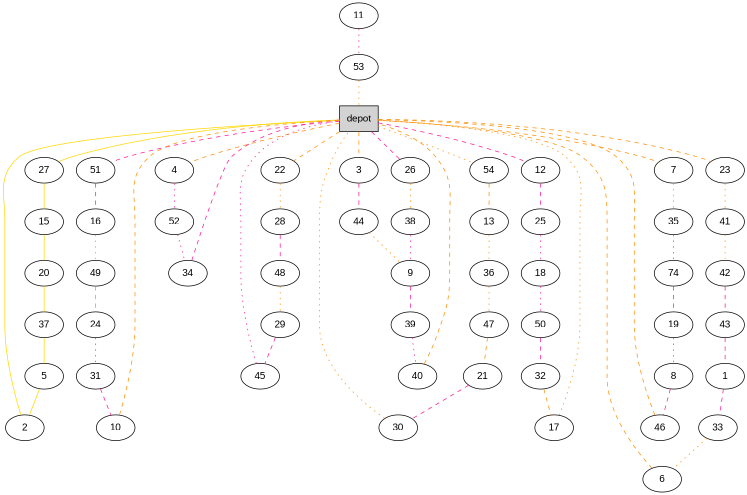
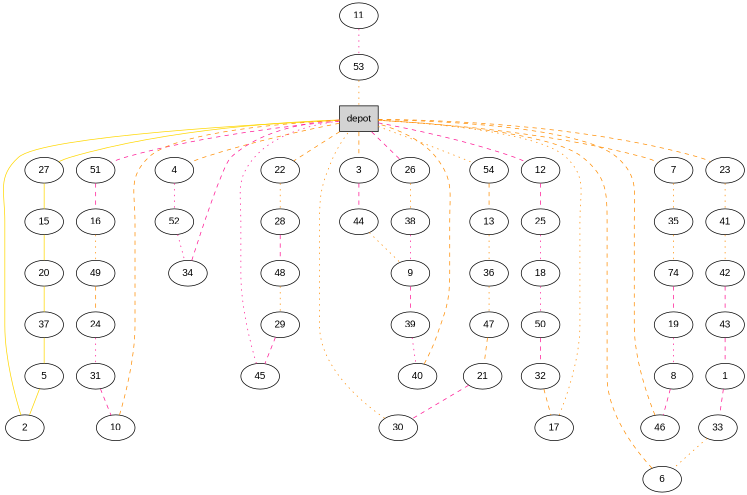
(674, 248) -> (674, 248)
